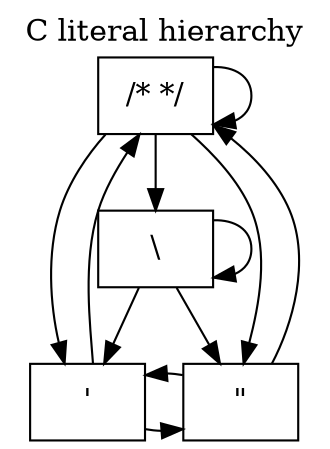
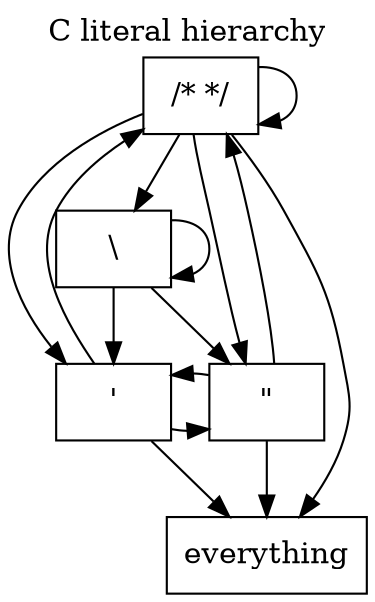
none -> (267, 555)
